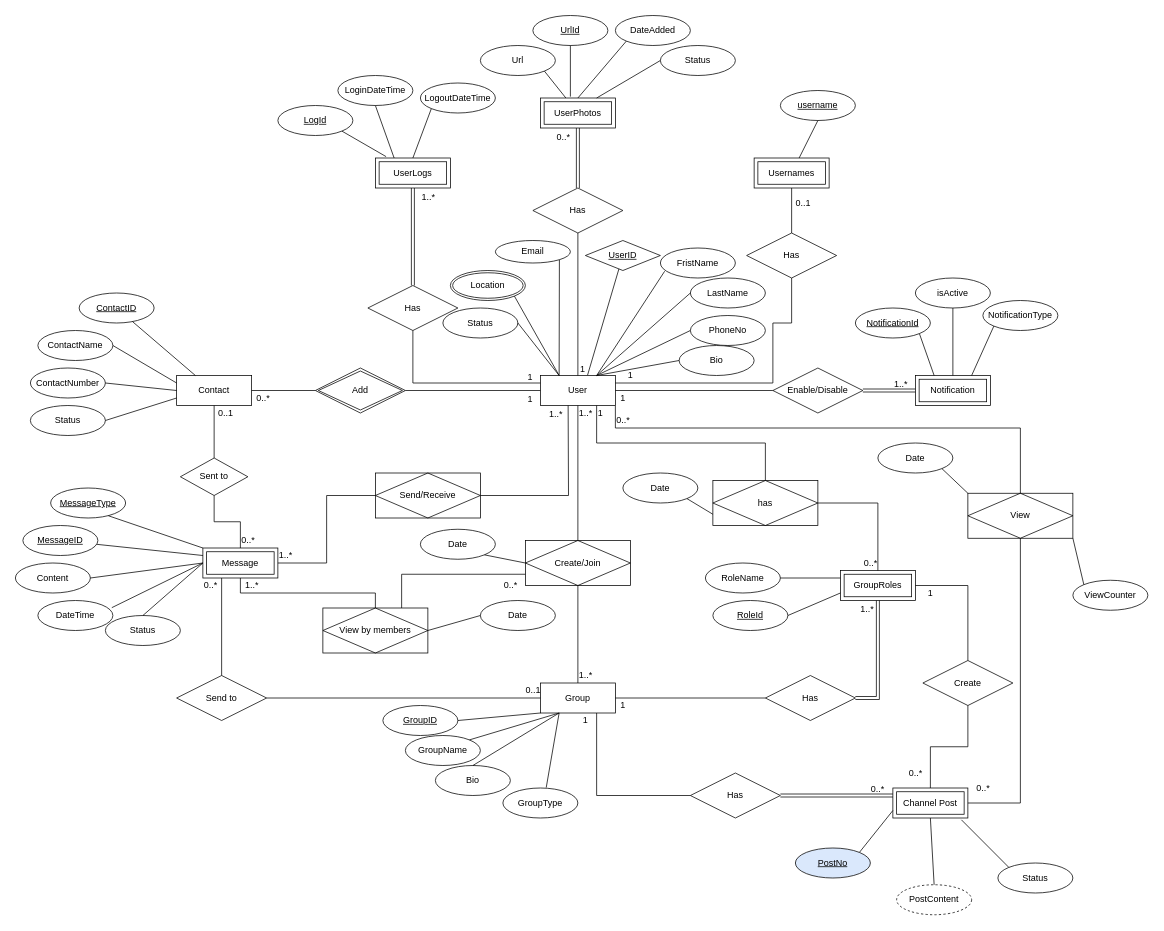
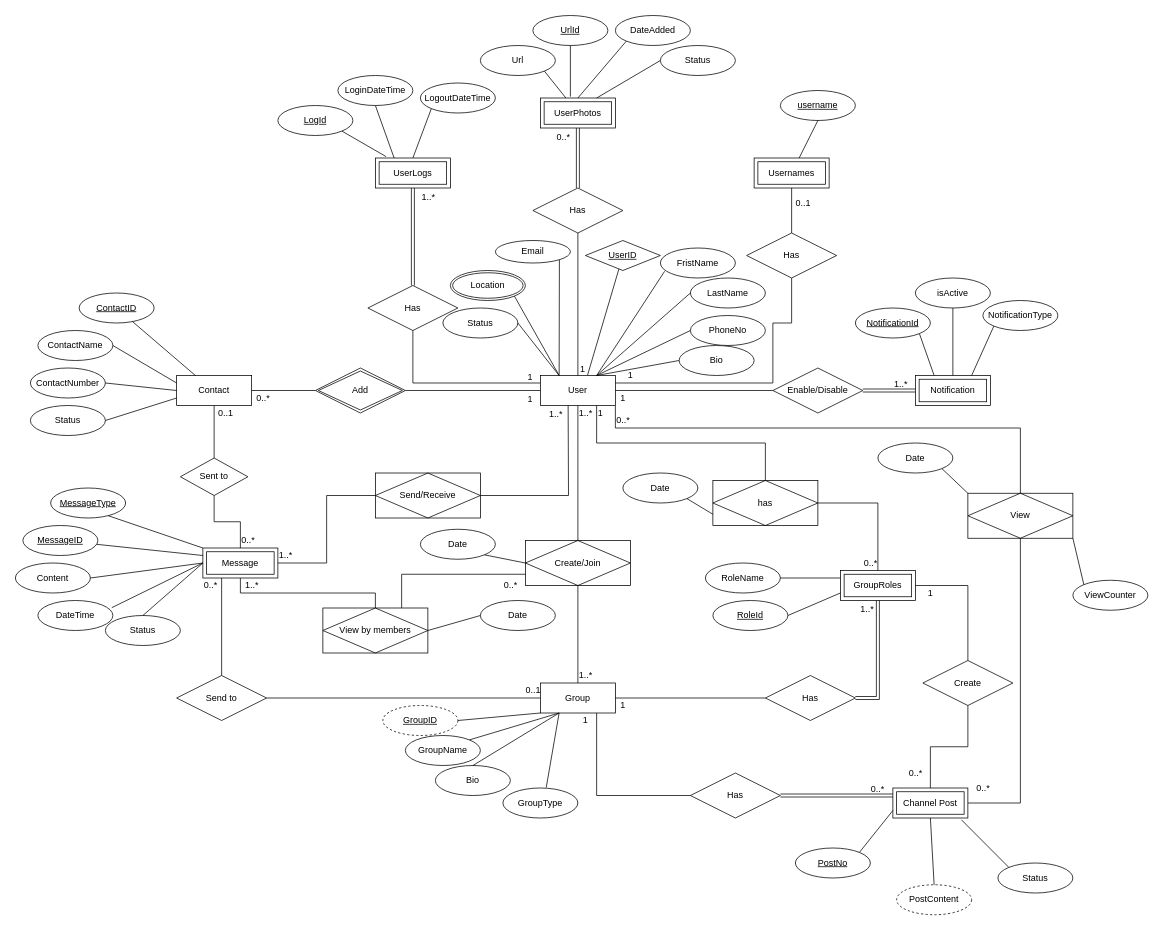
(420, 720) -> (420, 720)
(833, 863) -> (833, 863)
